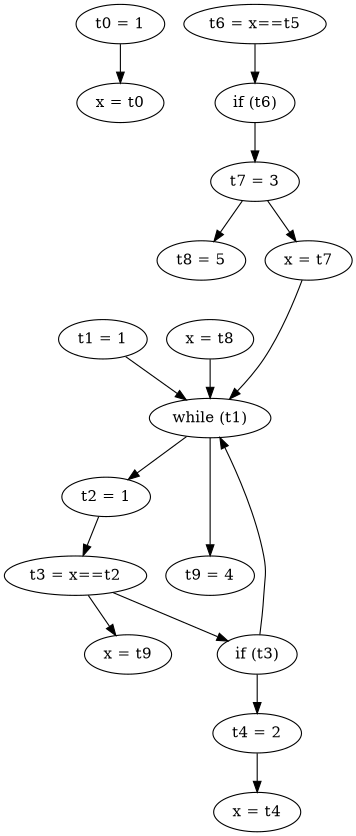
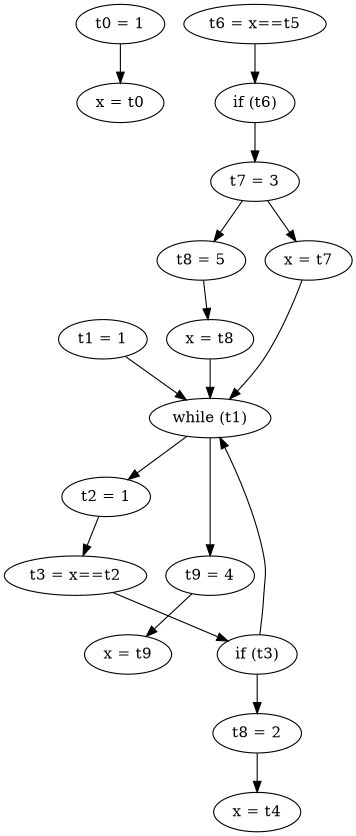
none -> (205, 295)
(99, 611) -> (174, 610)
(257, 733) -> (257, 733)
